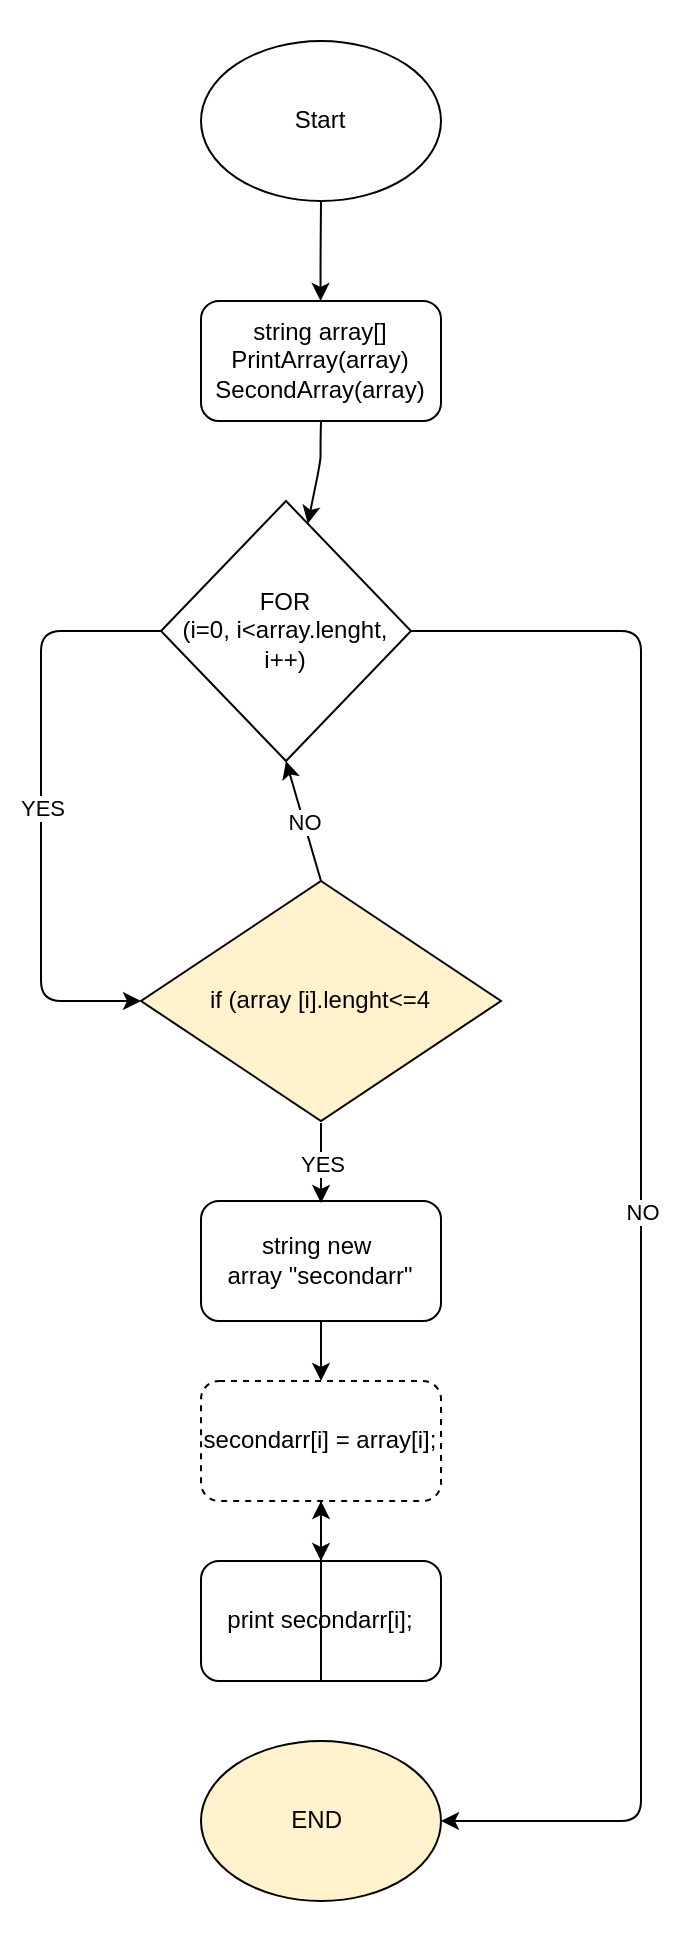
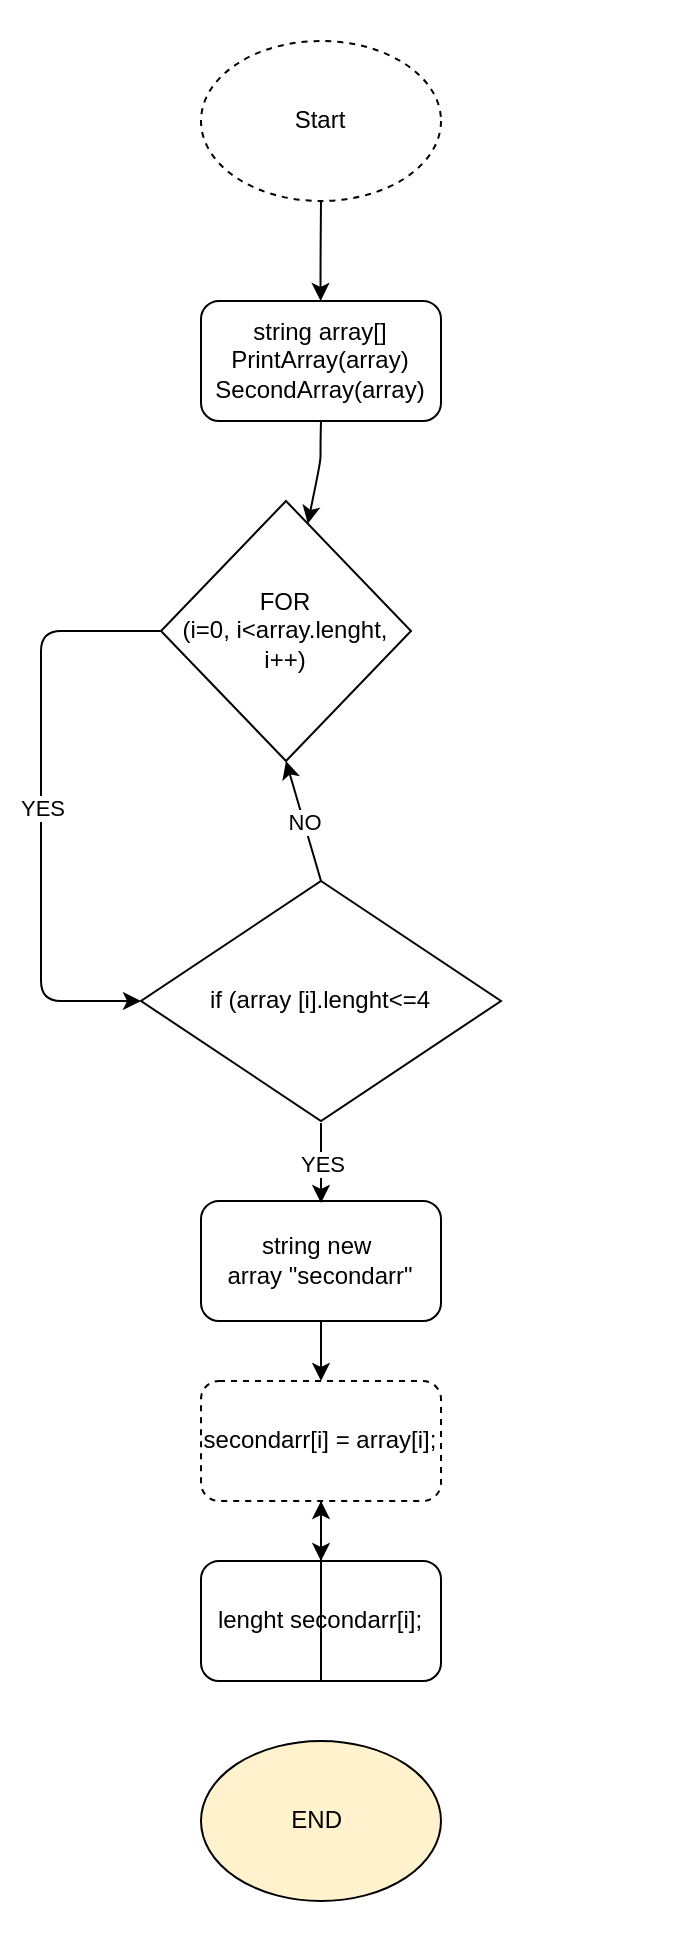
(321, 121) -> (321, 121)
(321, 1001) -> (321, 1001)
(641, 1204) -> none
(321, 1621) -> (321, 1621)
